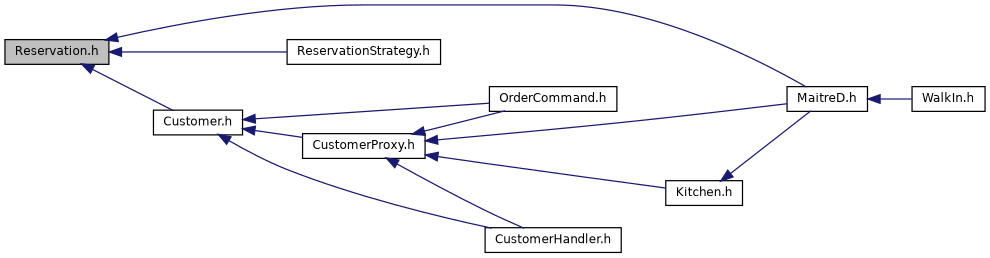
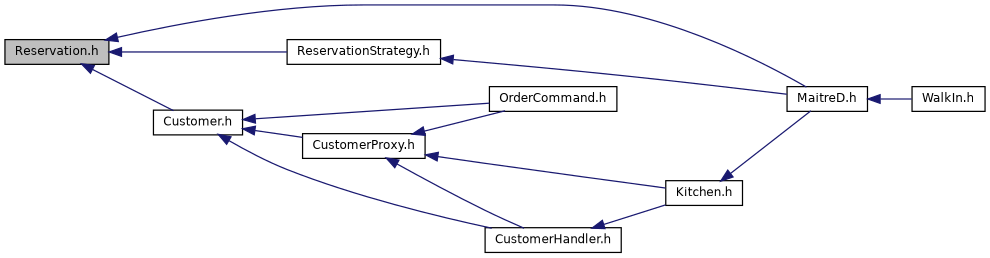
(612, 123) -> (620, 75)
none -> (635, 215)
